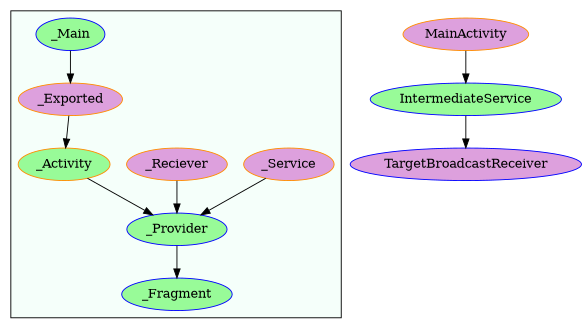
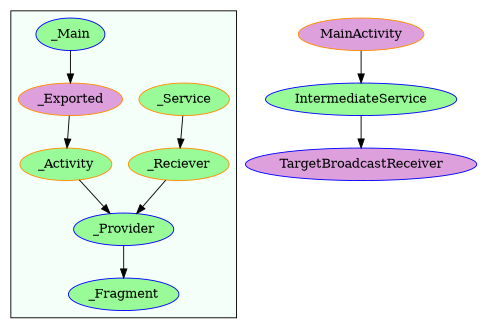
(177, 164) -> (179, 164)
(289, 164) -> (184, 99)
(237, 194) -> (182, 127)
